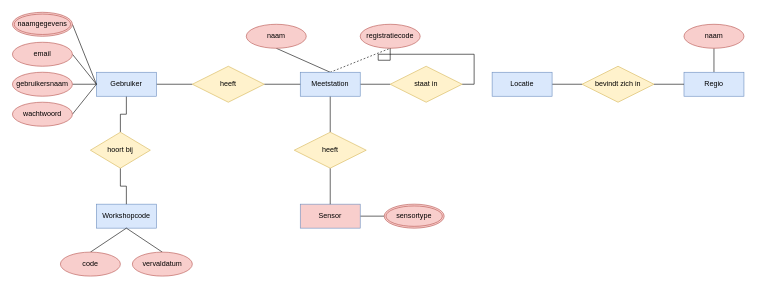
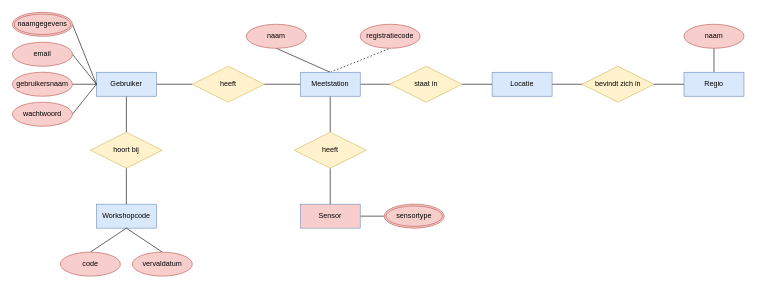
(428, 54) -> (481, 84)
(120, 150) -> (126, 150)
